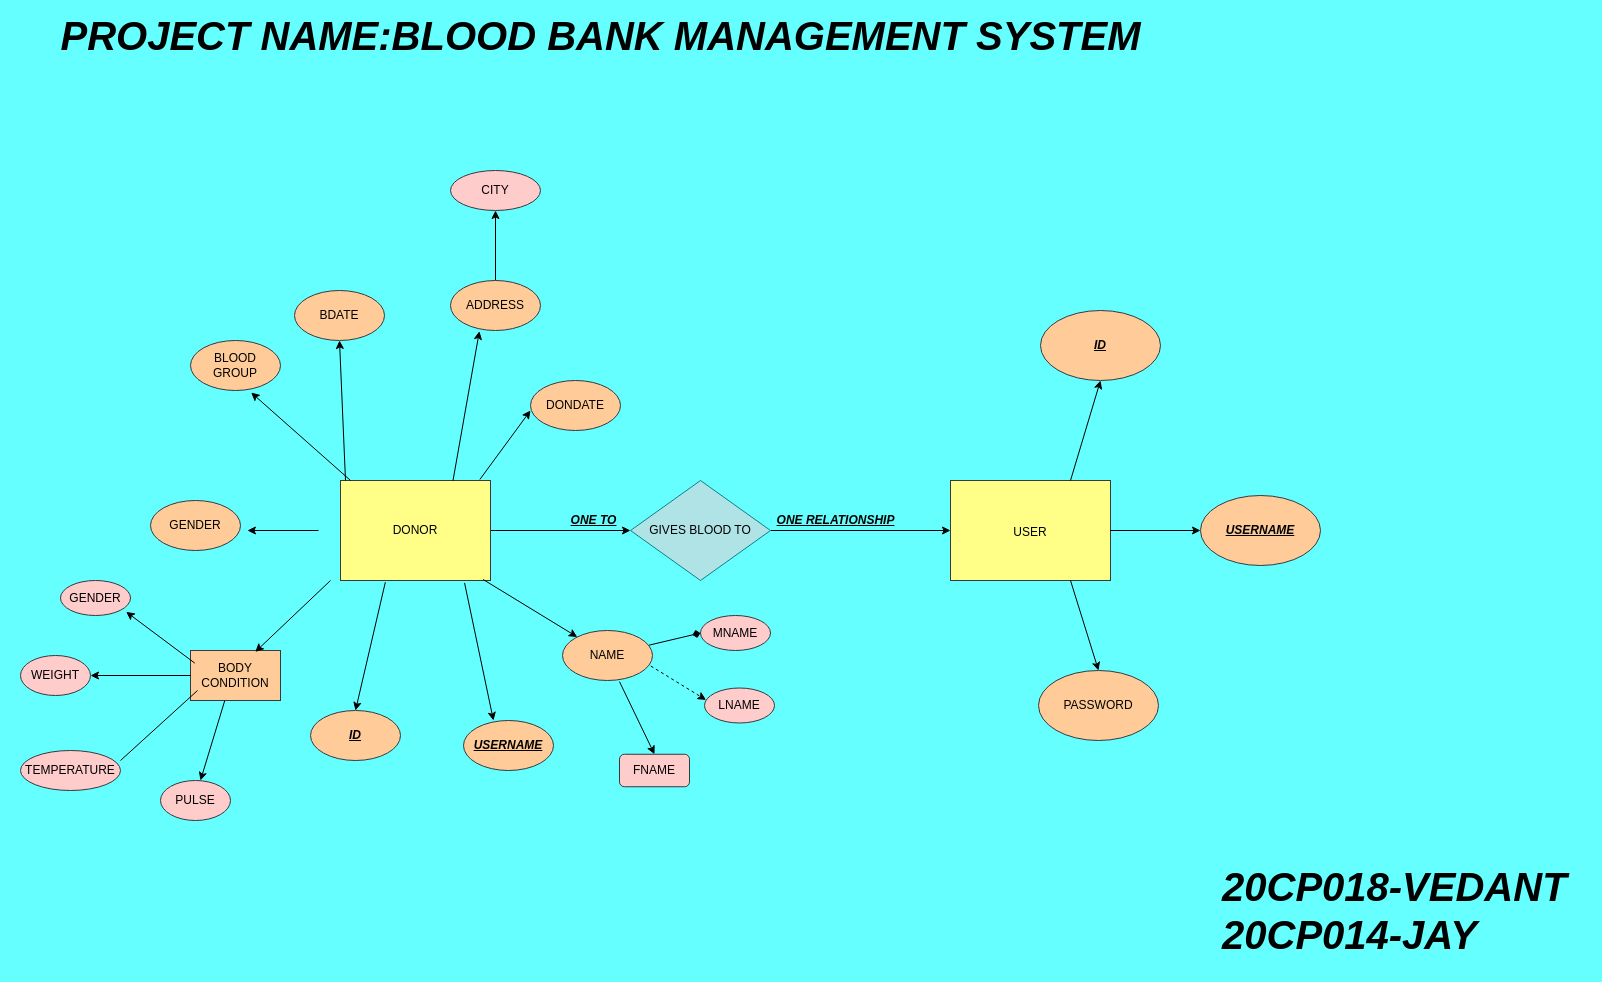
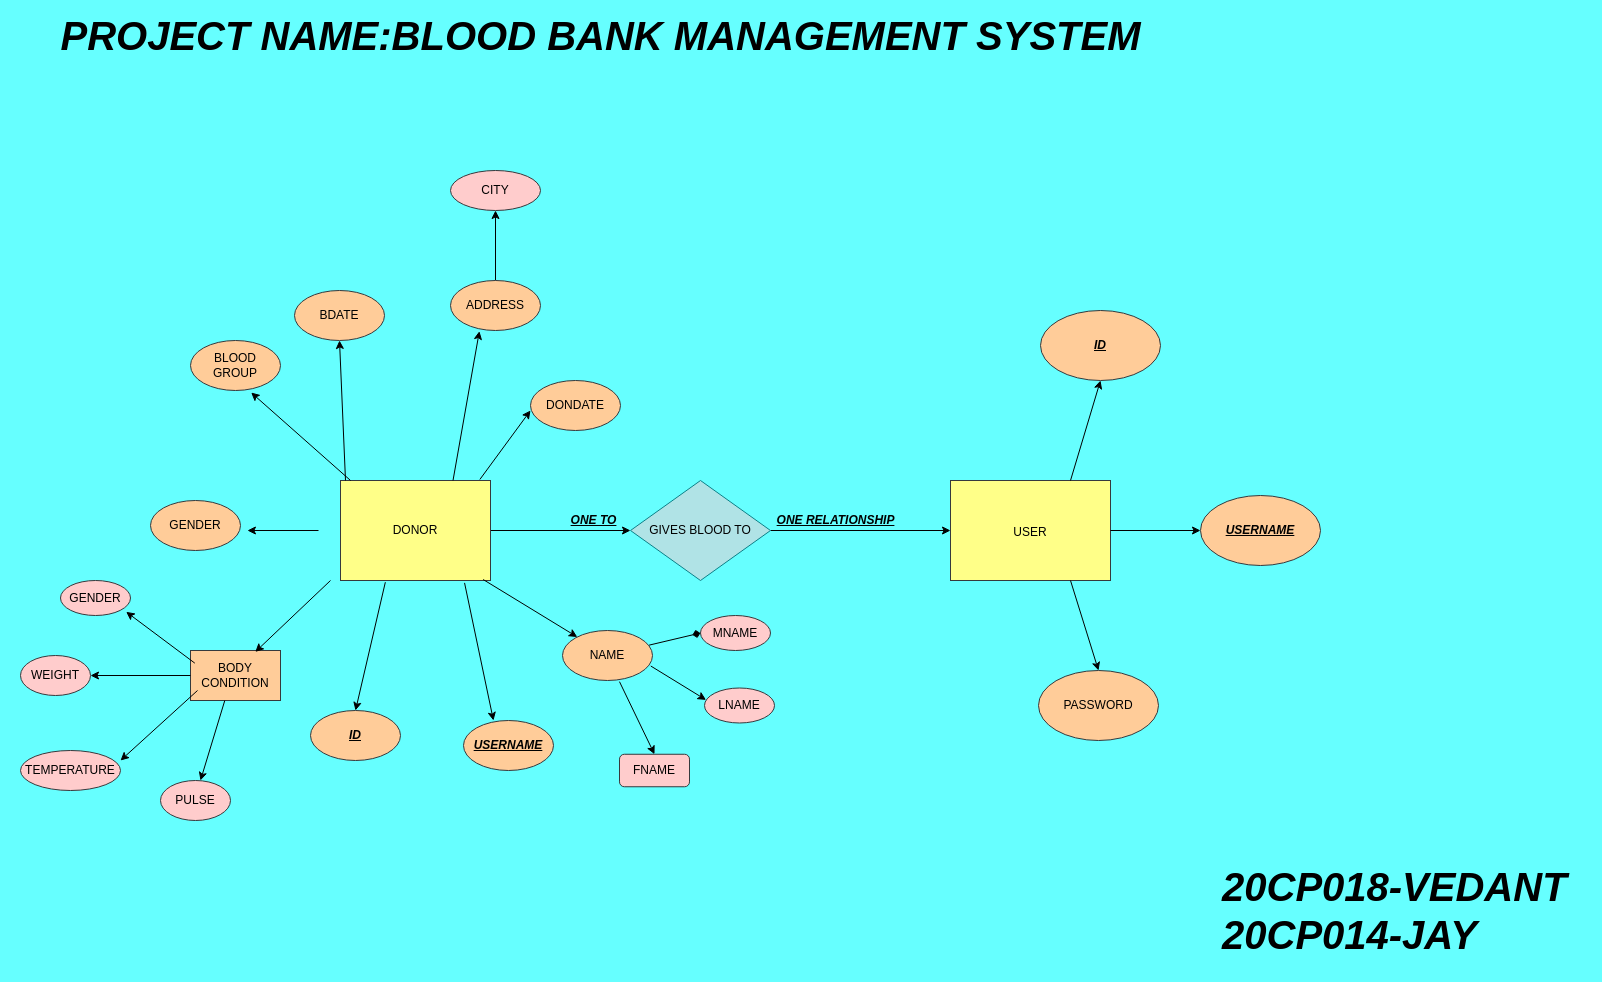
(674, 680) -> (674, 680)
(124, 757) -> (127, 755)
